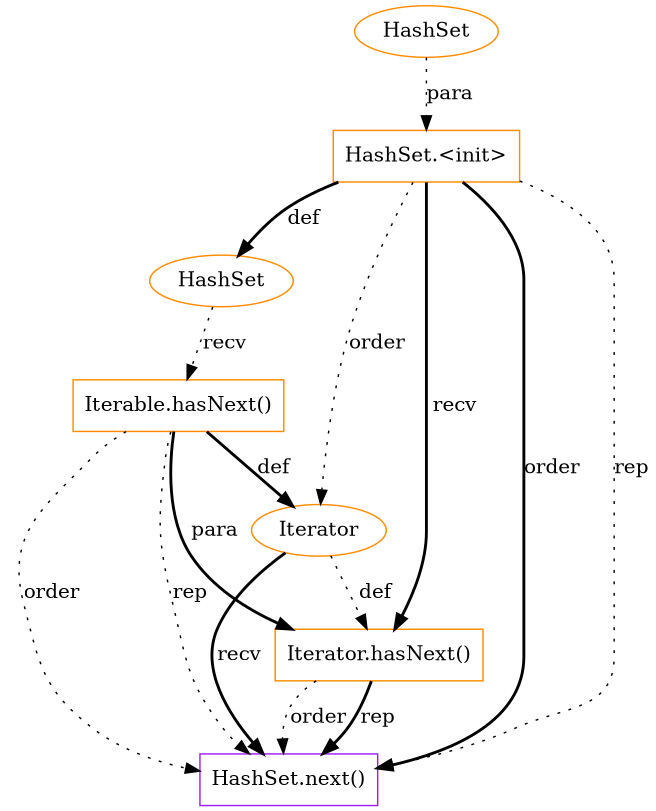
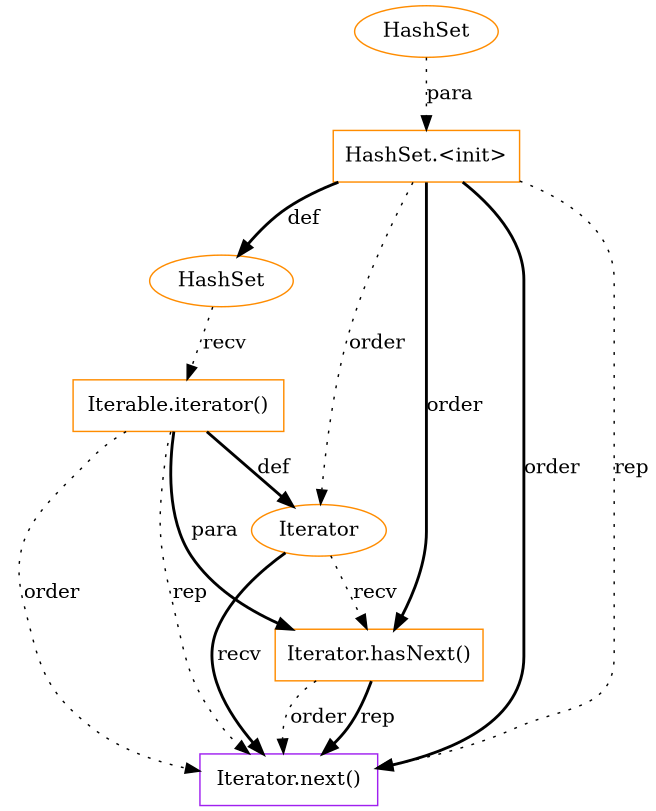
(178, 406) -> (178, 406)
(455, 406) -> (455, 406)
(376, 593) -> (376, 593)
(289, 780) -> (289, 780)
